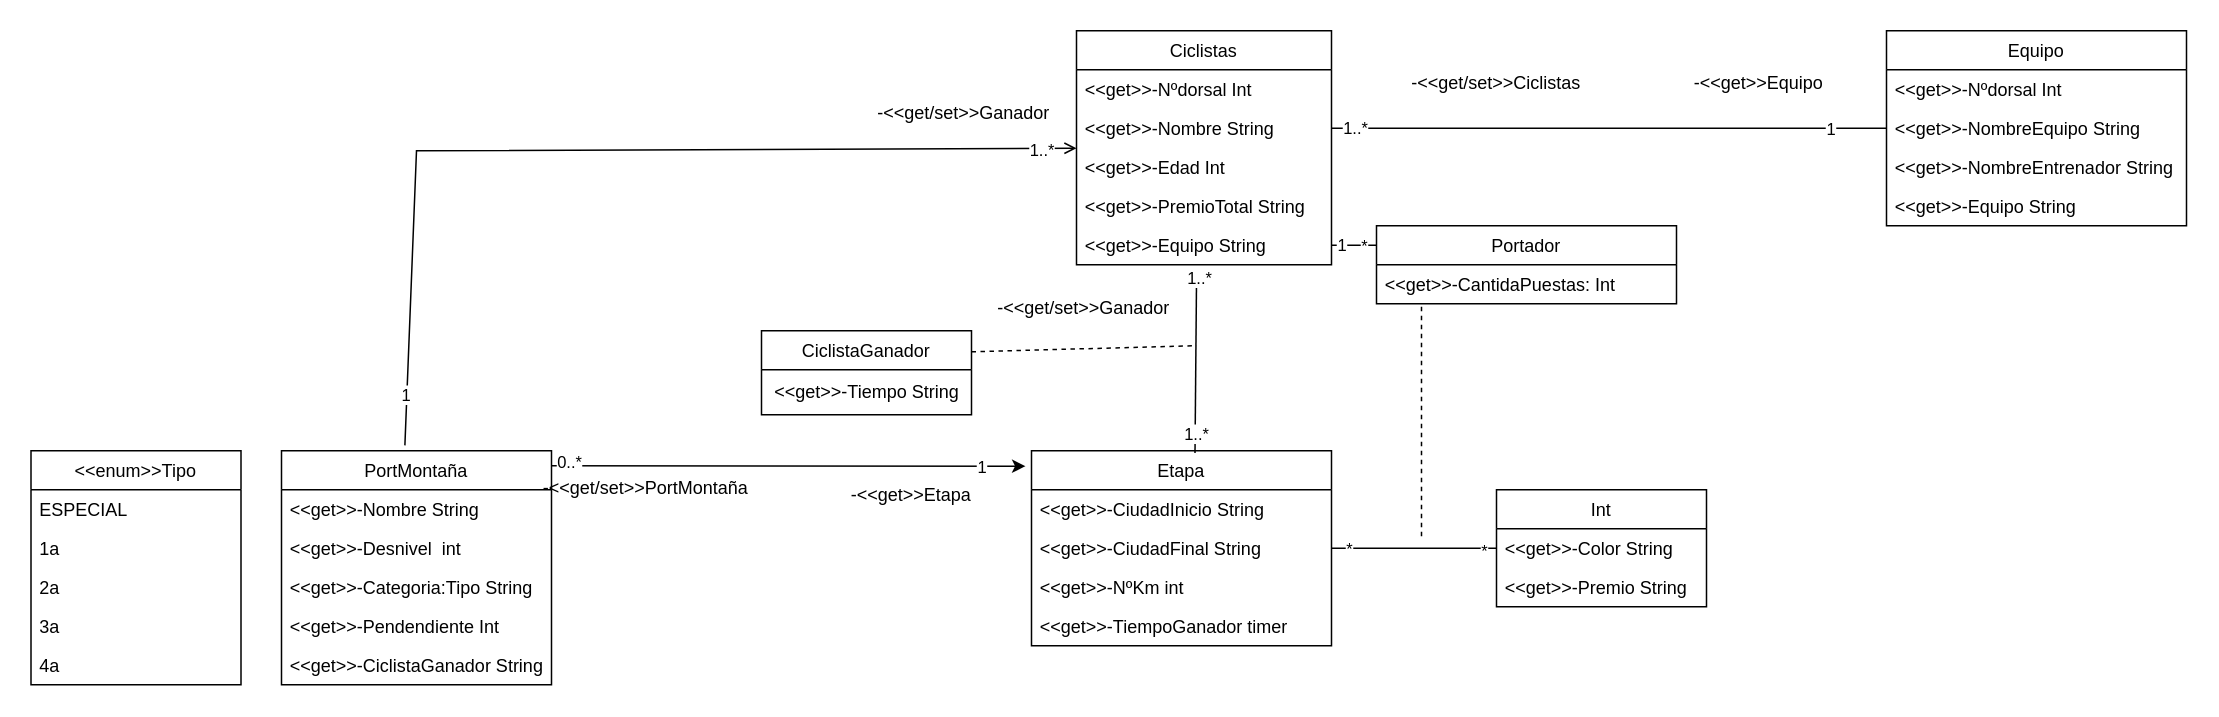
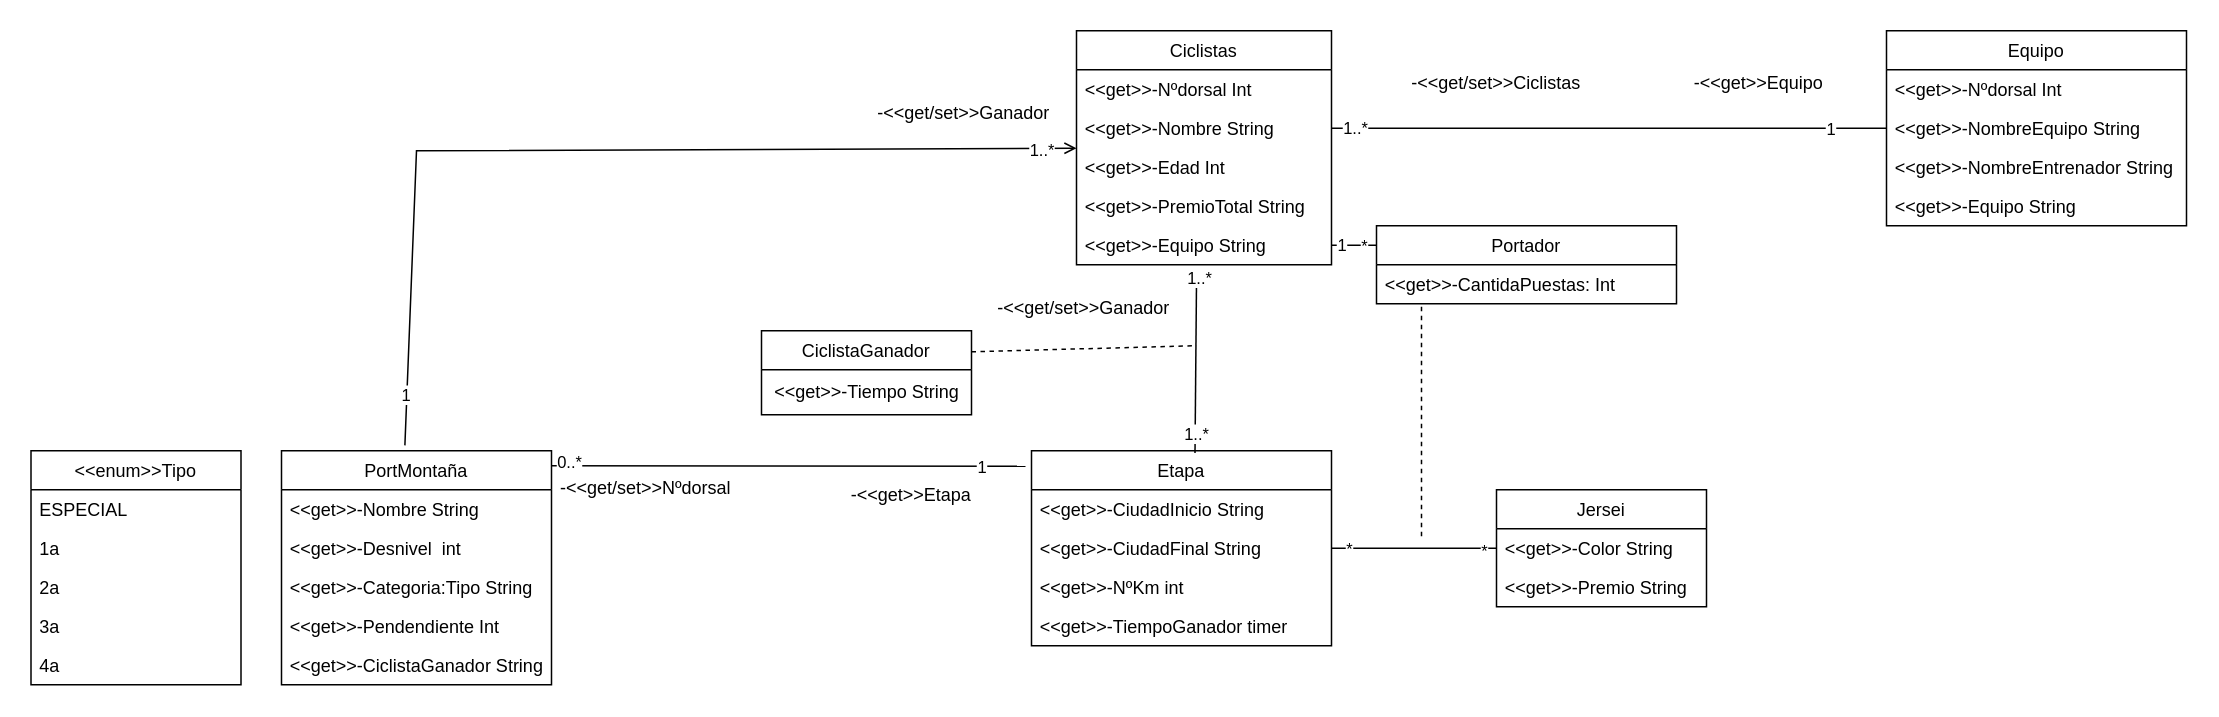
(1014, 466) -> (1018, 466)
(646, 488) -> (646, 488)
(1601, 510) -> (1601, 510)
